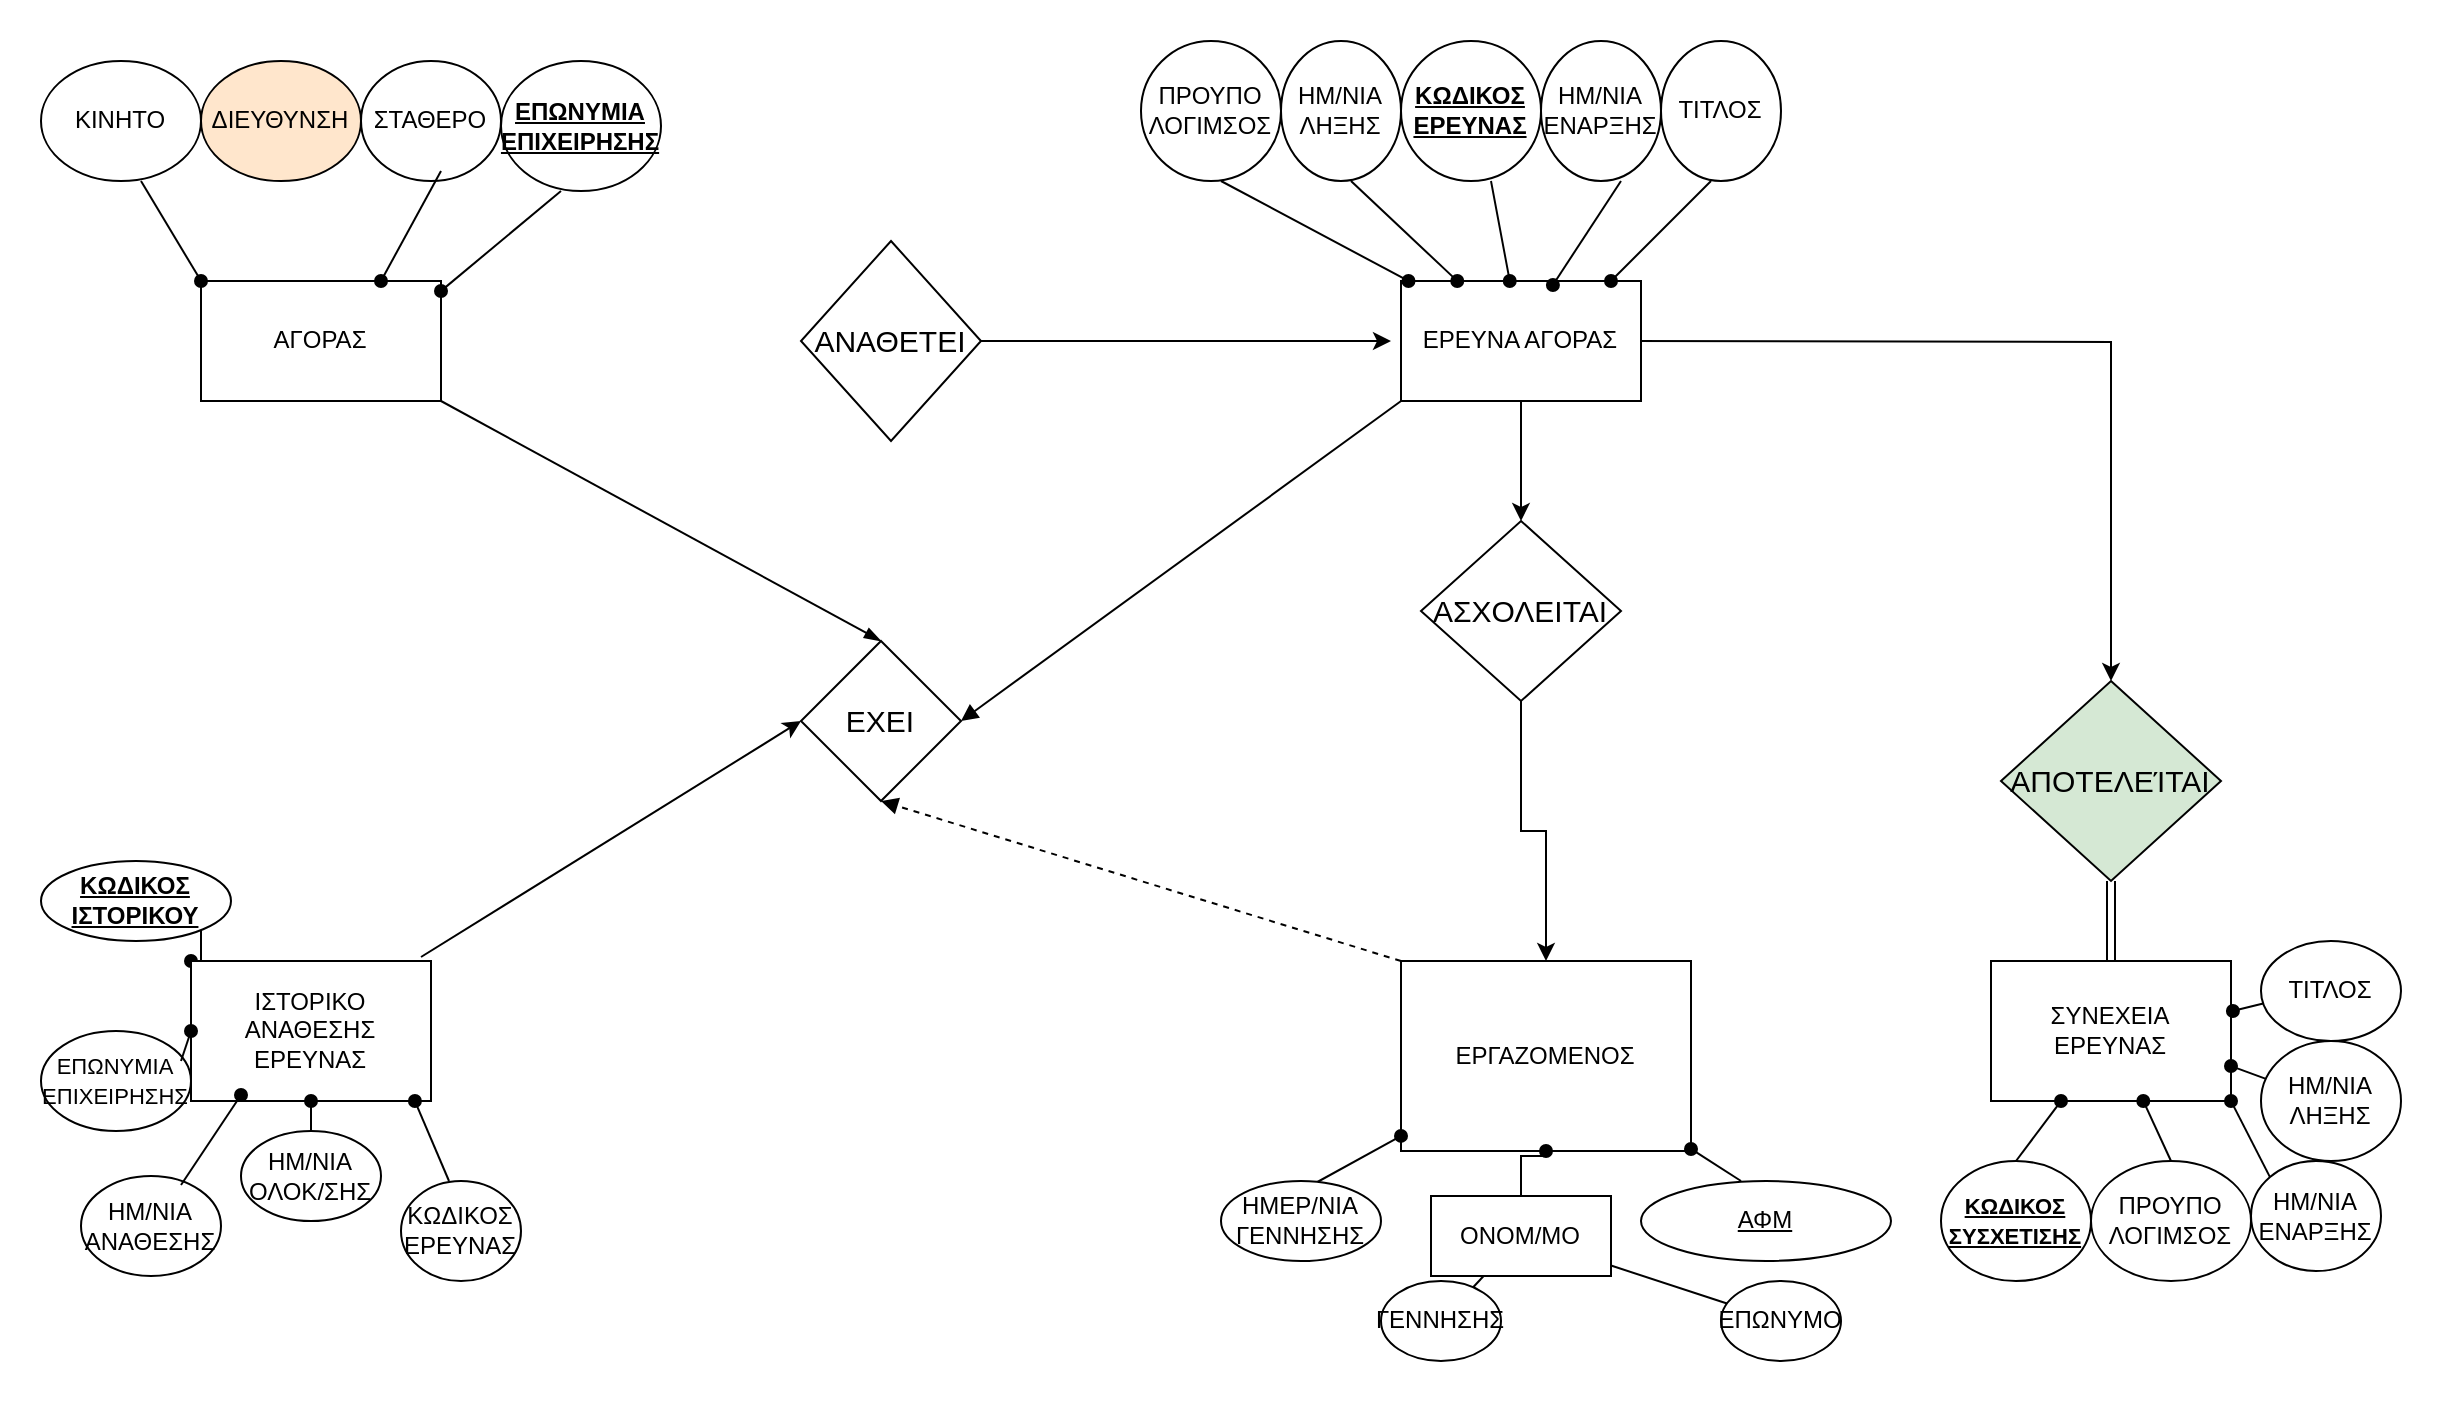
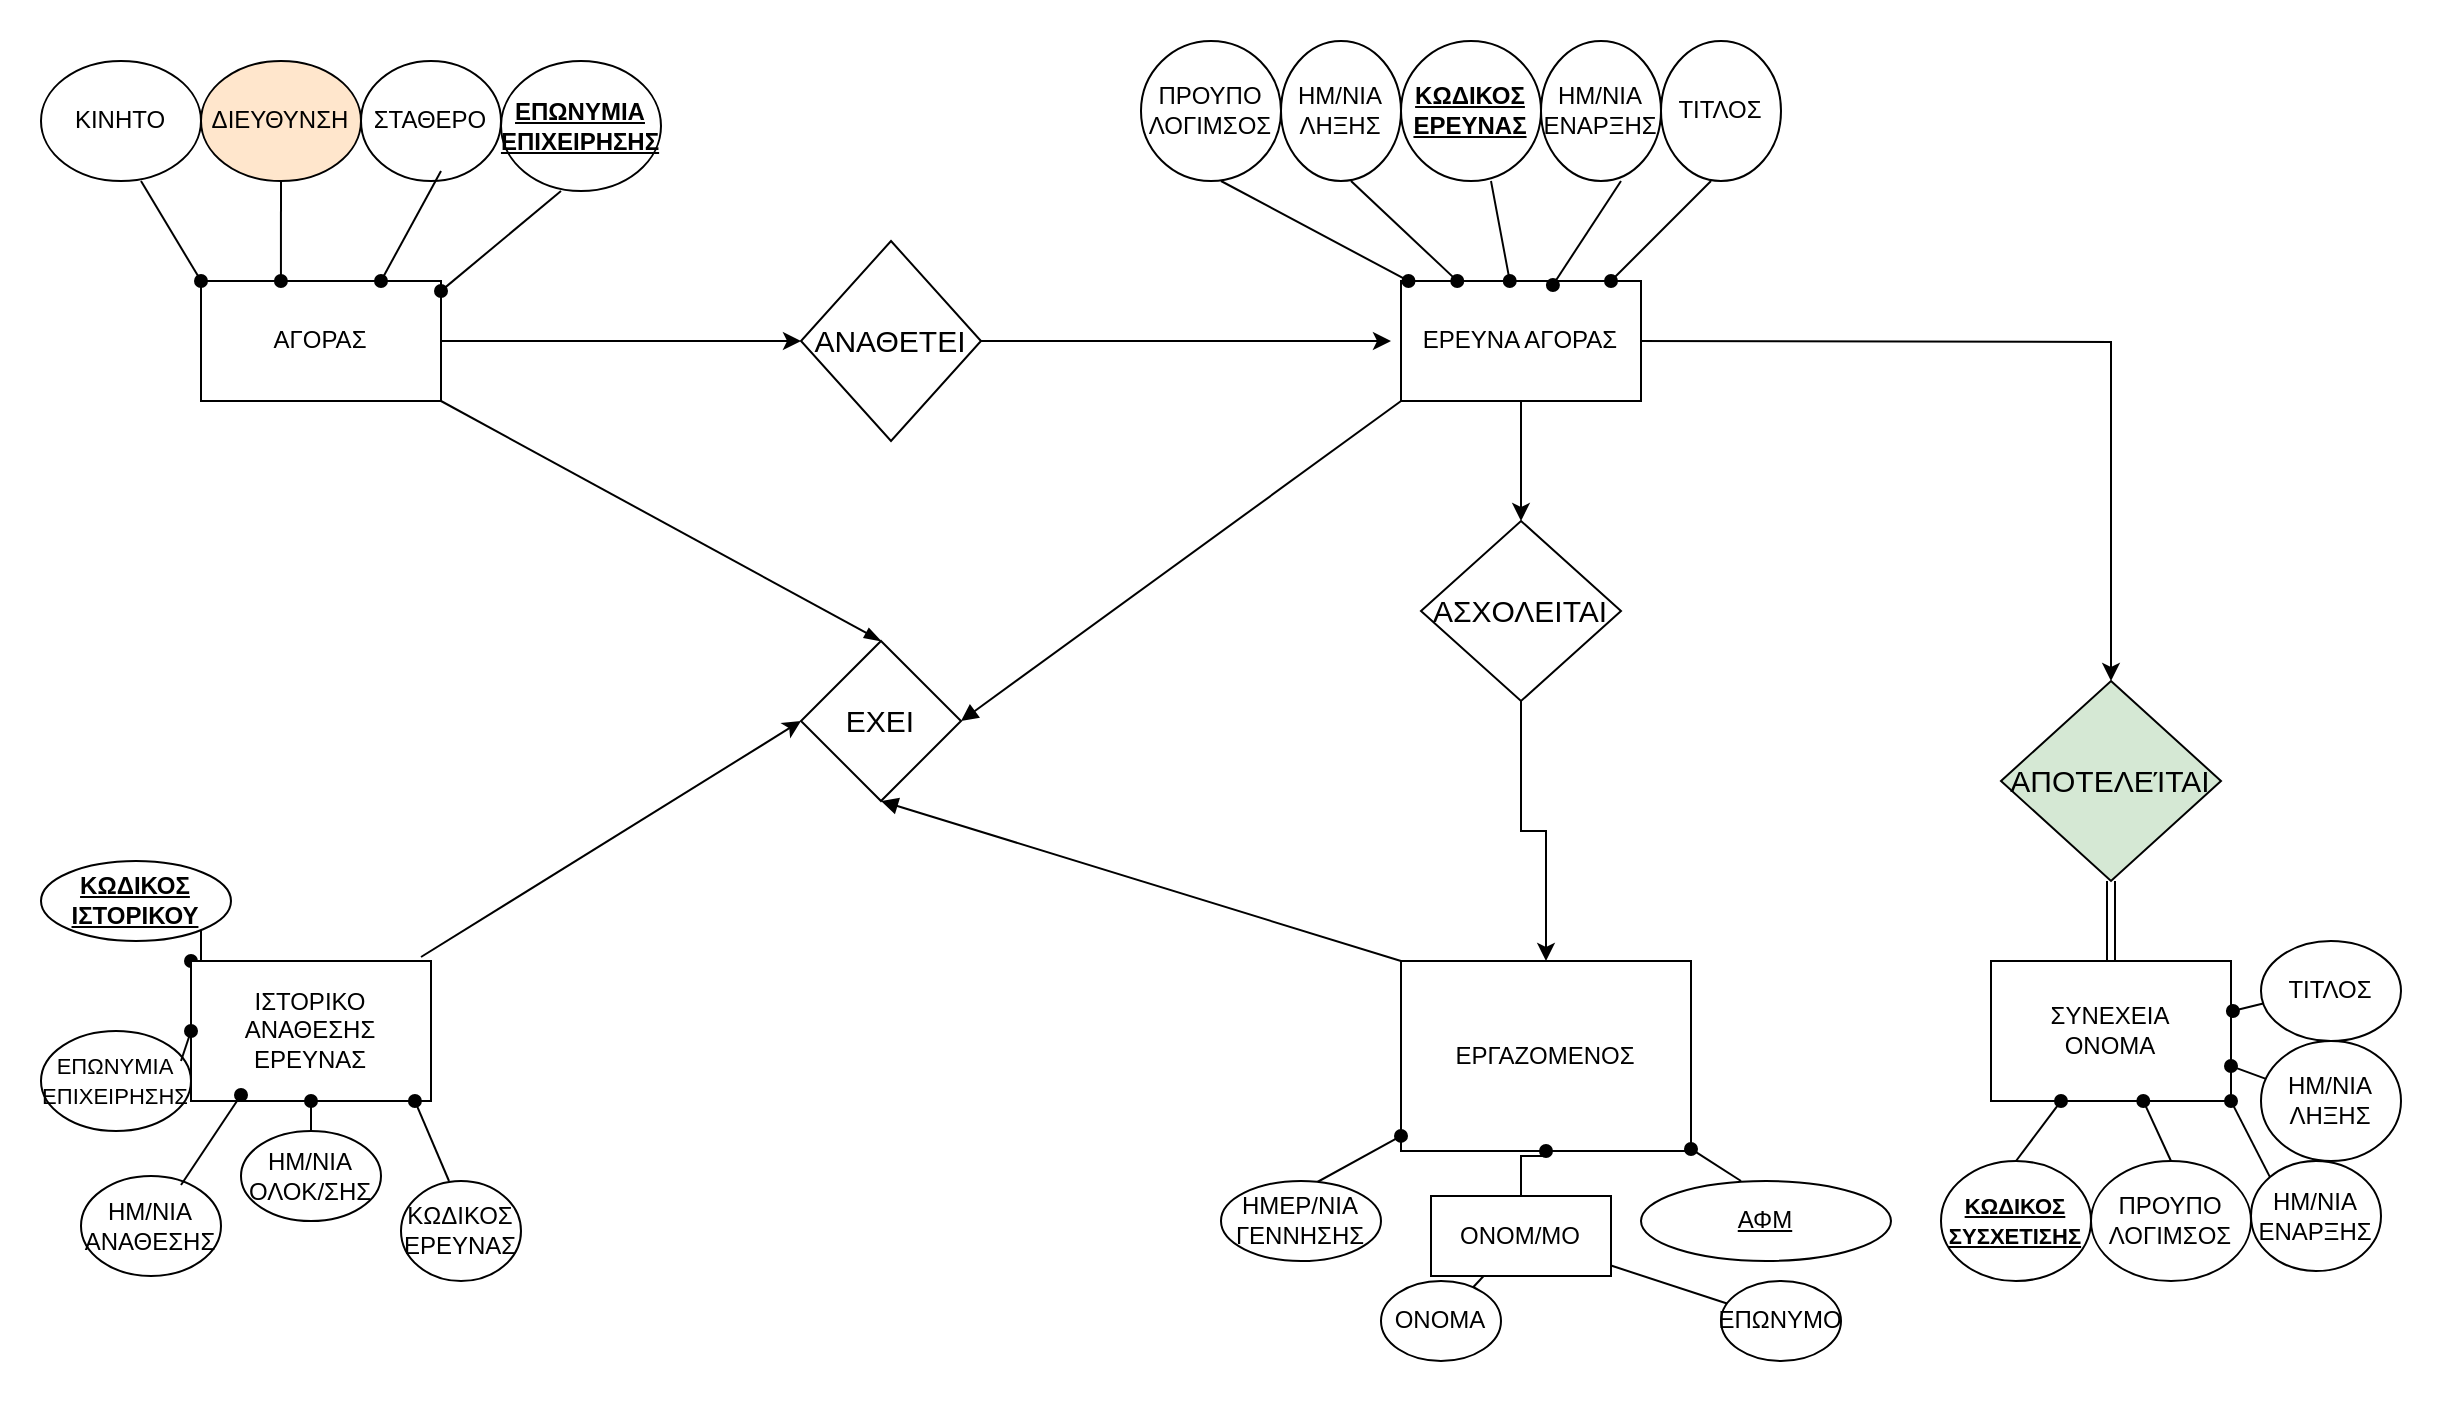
none -> (281, 228)
none -> (614, 341)
(1147, 883) -> (1147, 883)
(2111, 1031) -> (2111, 1031)
(1441, 1321) -> (1441, 1321)
